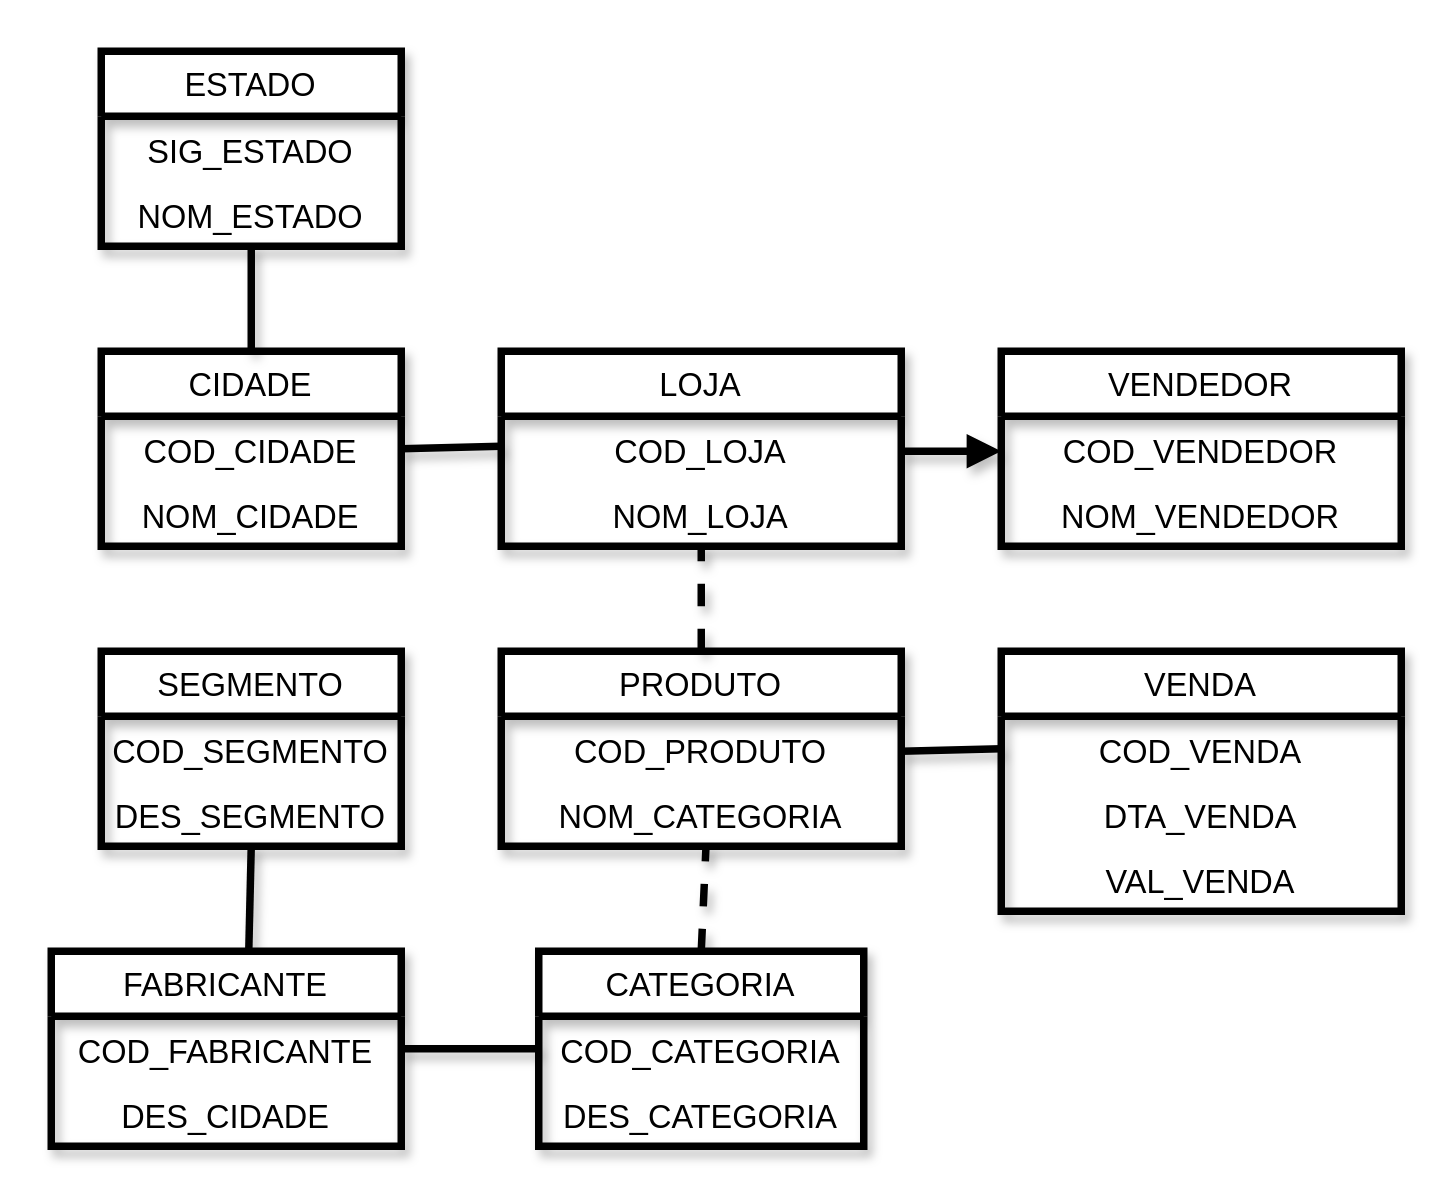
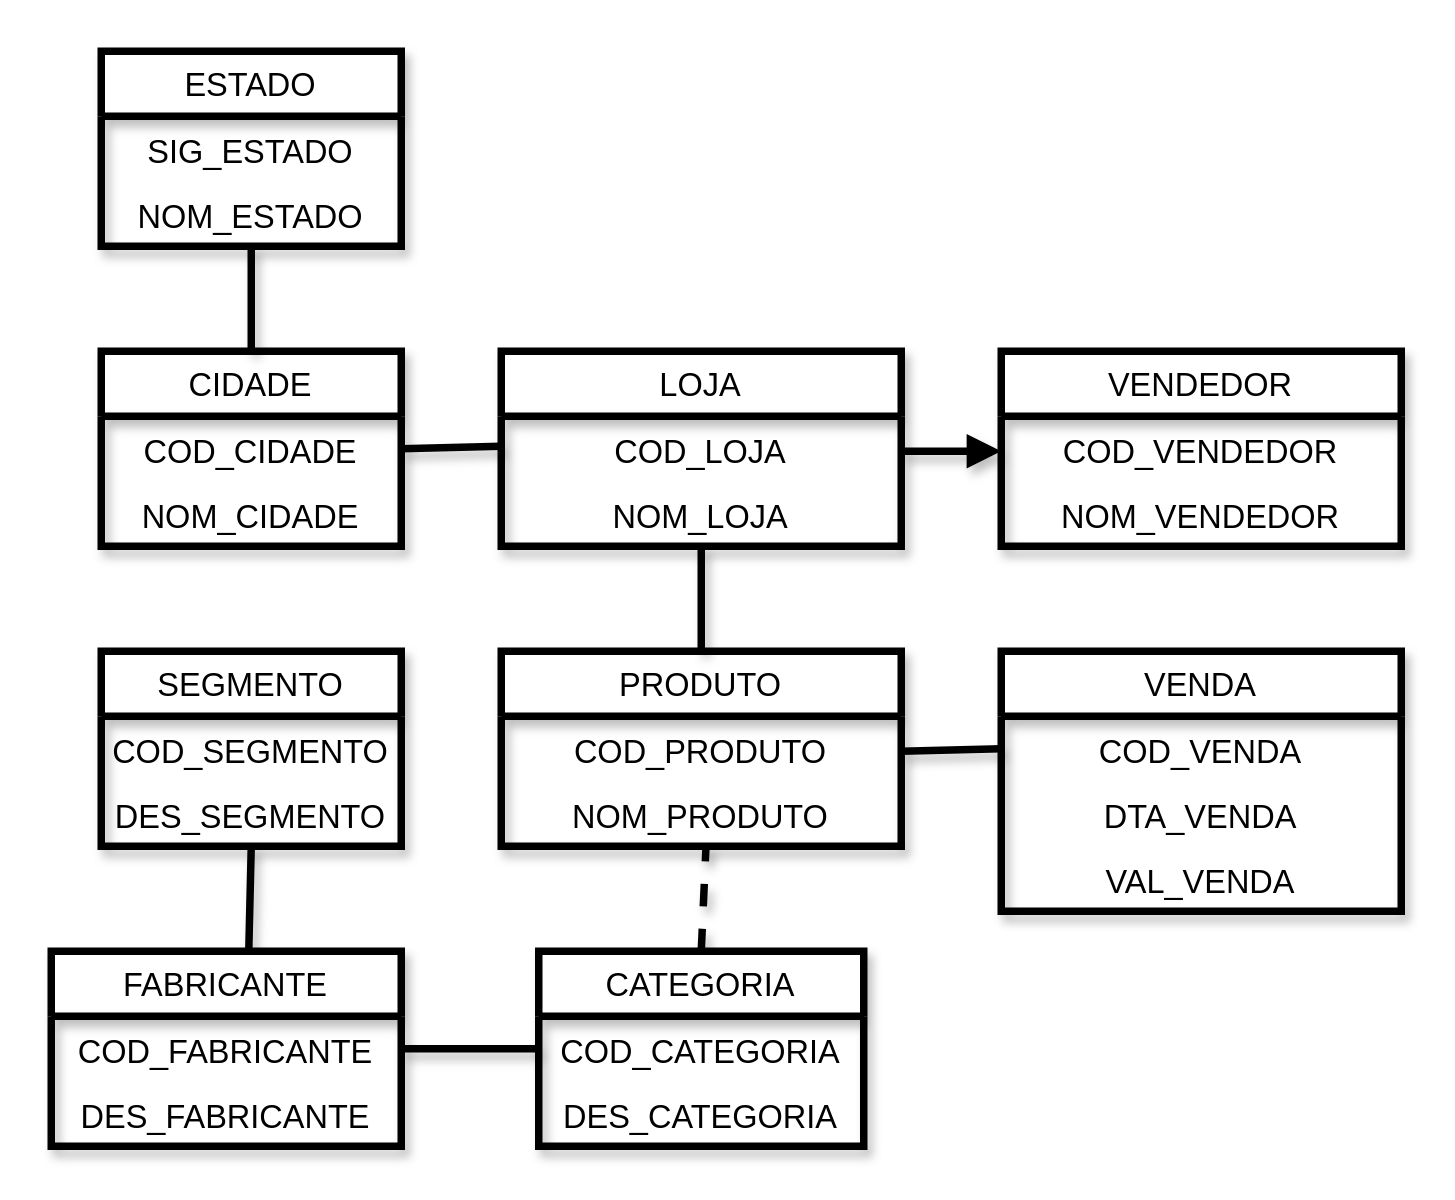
(701, 617) -> (701, 617)
(700, 817) -> (700, 817)
(225, 1117) -> (225, 1117)
